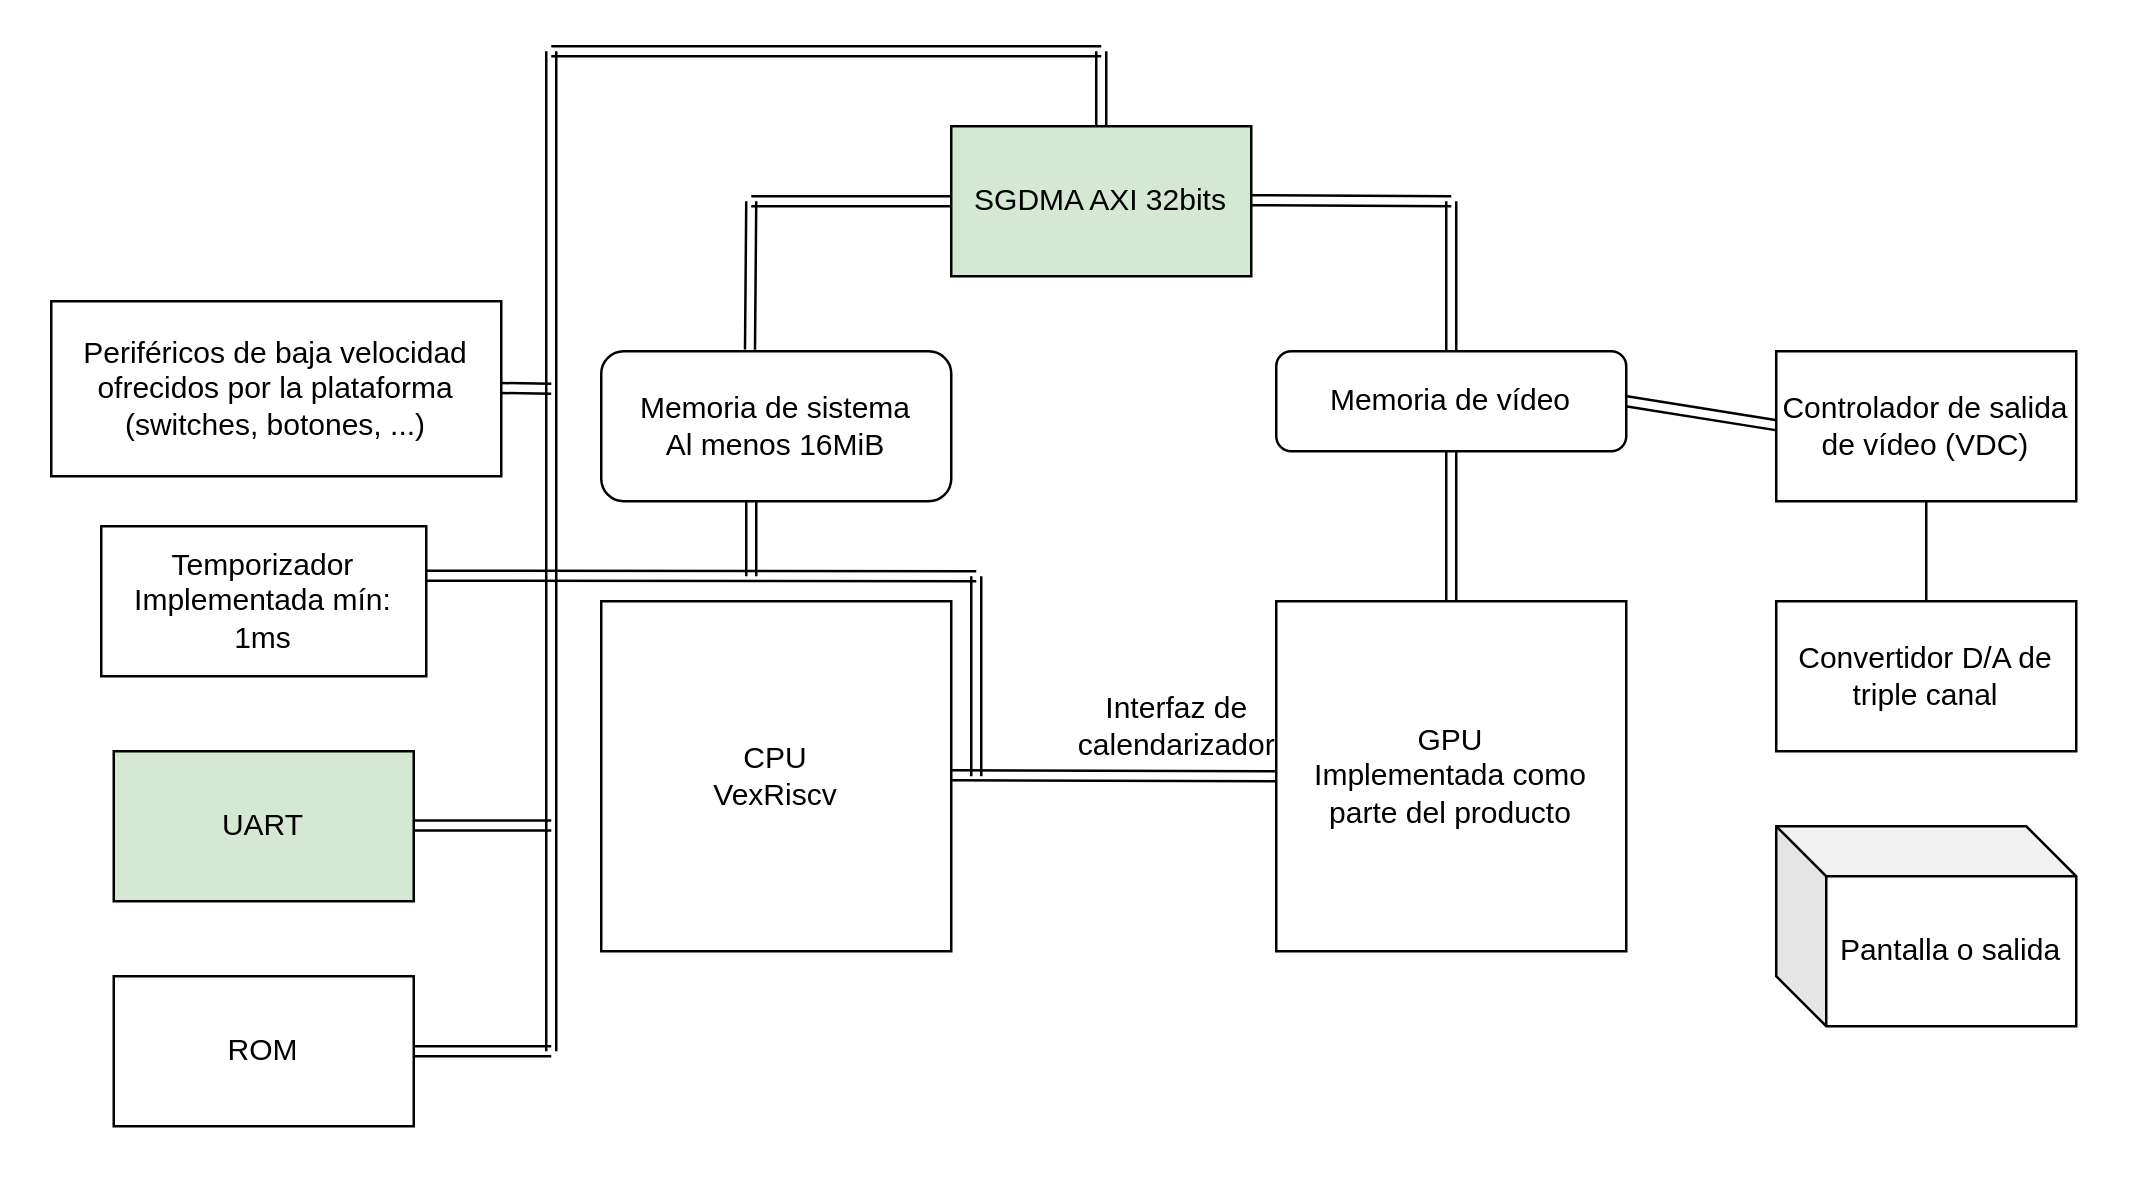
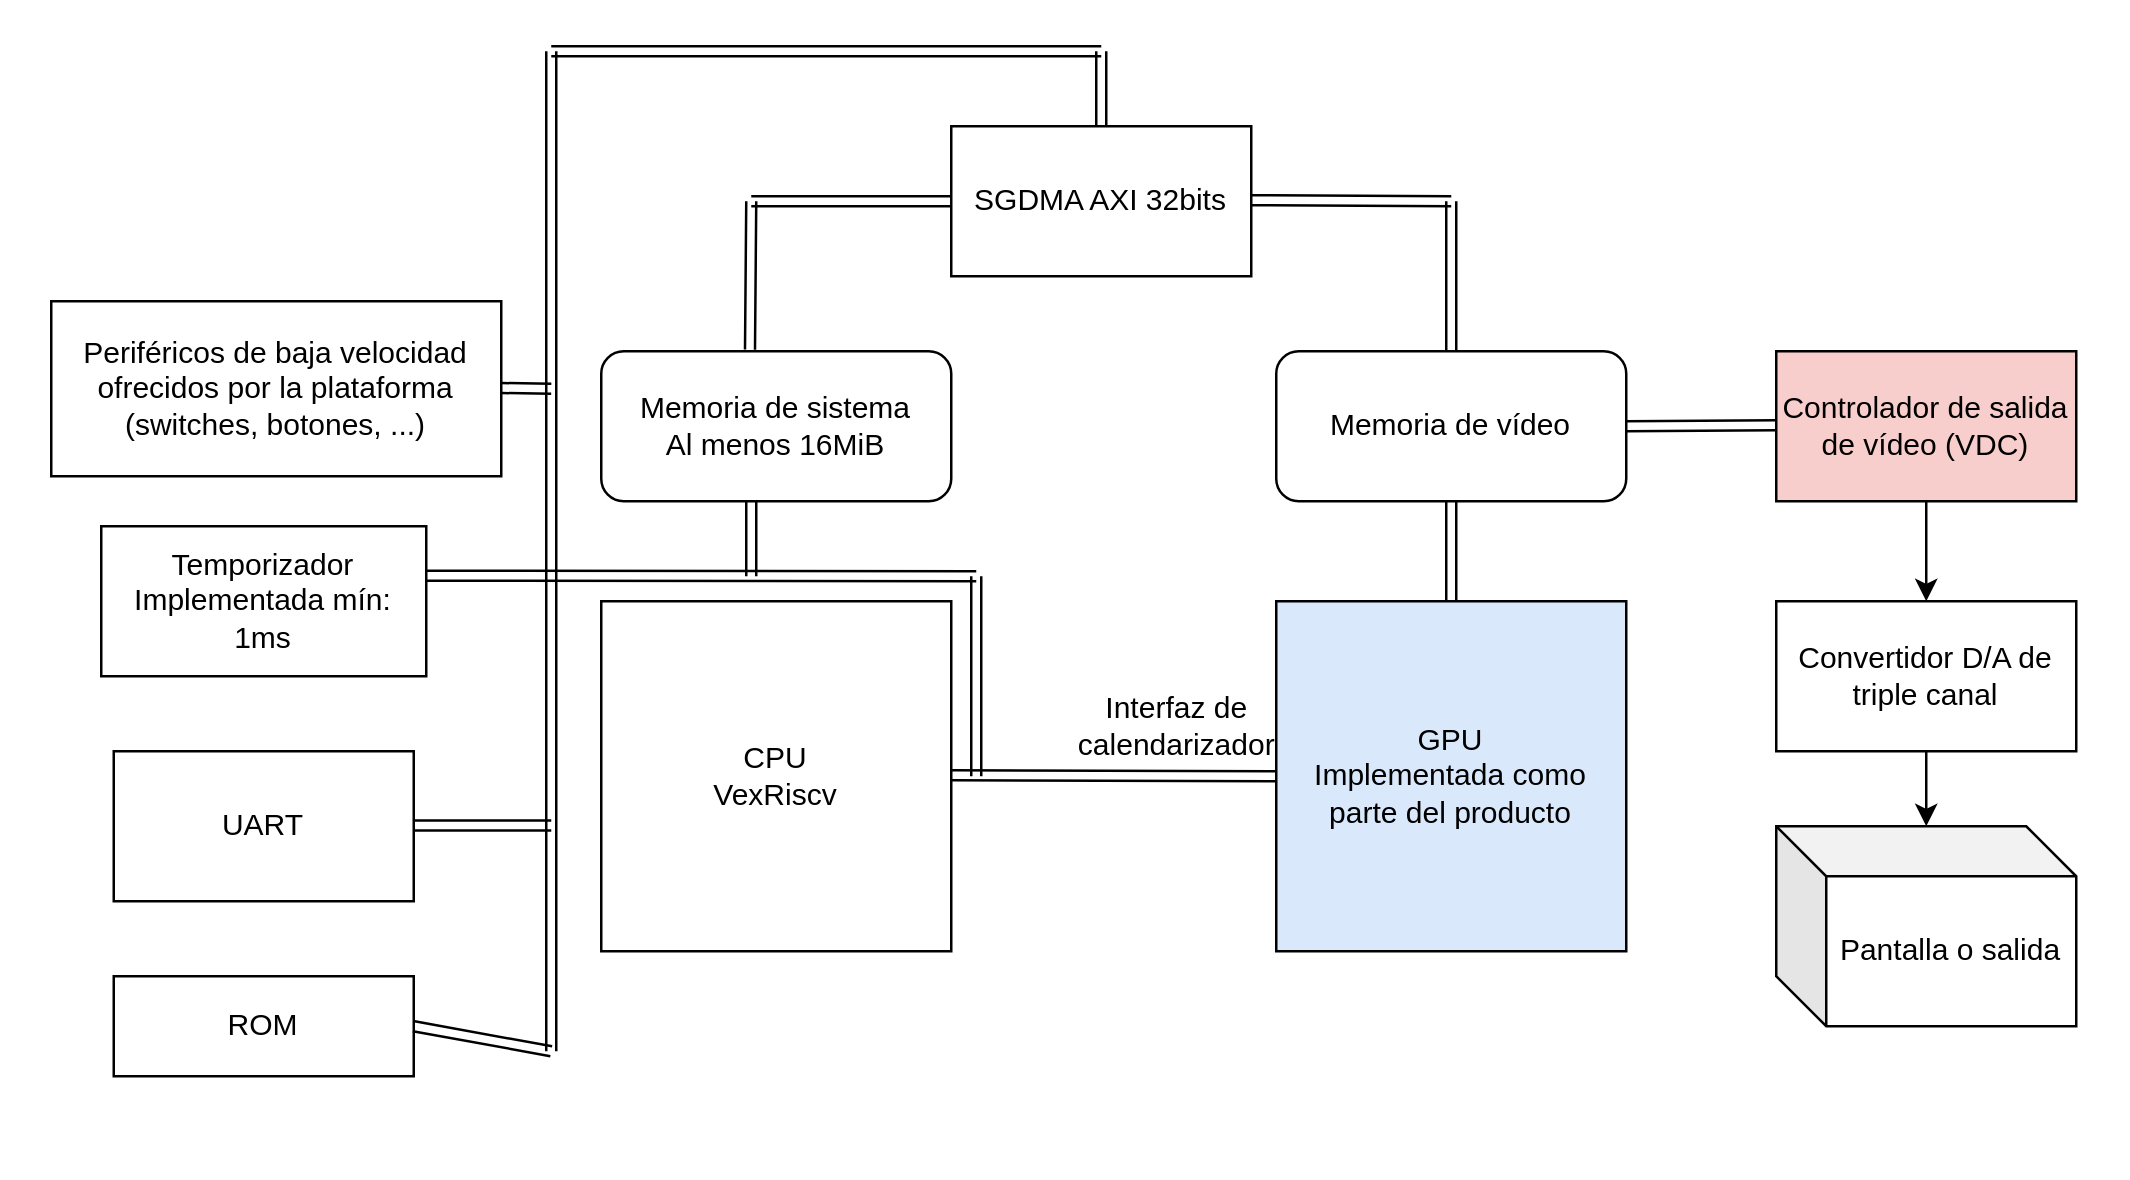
(1101, 201) -> (1101, 201)
(1451, 401) -> (1451, 426)
(1926, 426) -> (1926, 426)
(1926, 590) -> (1926, 583)
(1451, 776) -> (1451, 776)
none -> (1926, 797)
(264, 826) -> (264, 826)
(264, 1051) -> (264, 1026)
